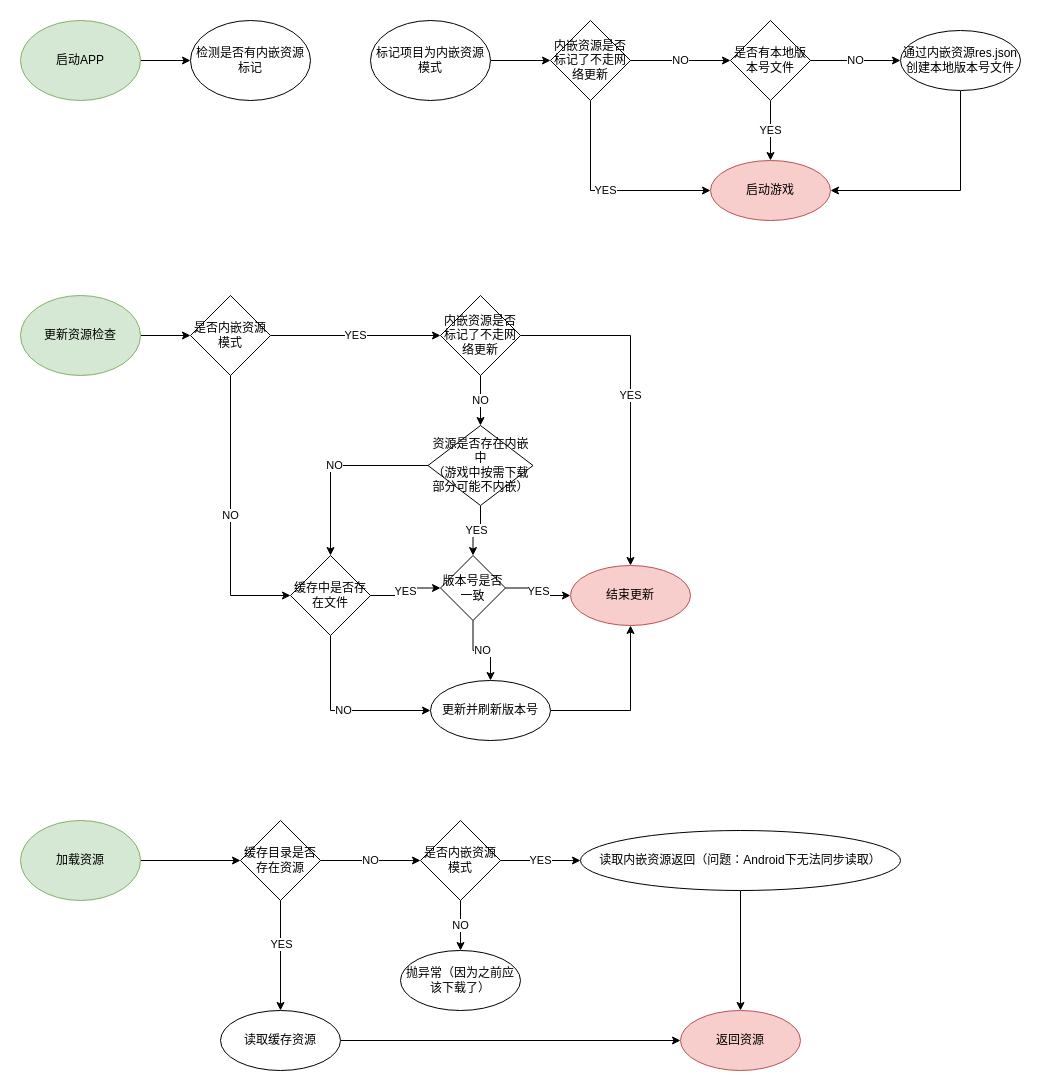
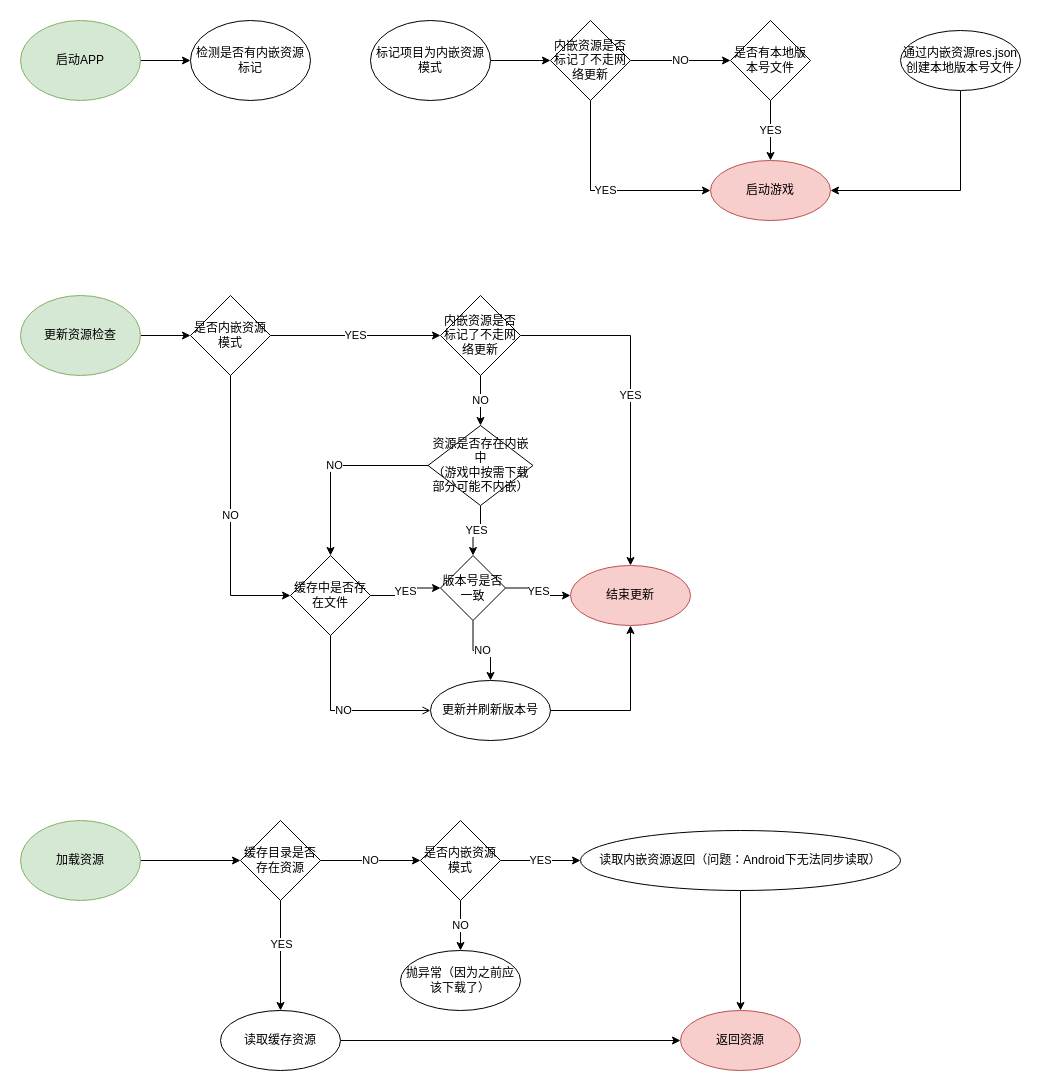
(852, 61) -> none
(422, 711) -> (424, 711)
